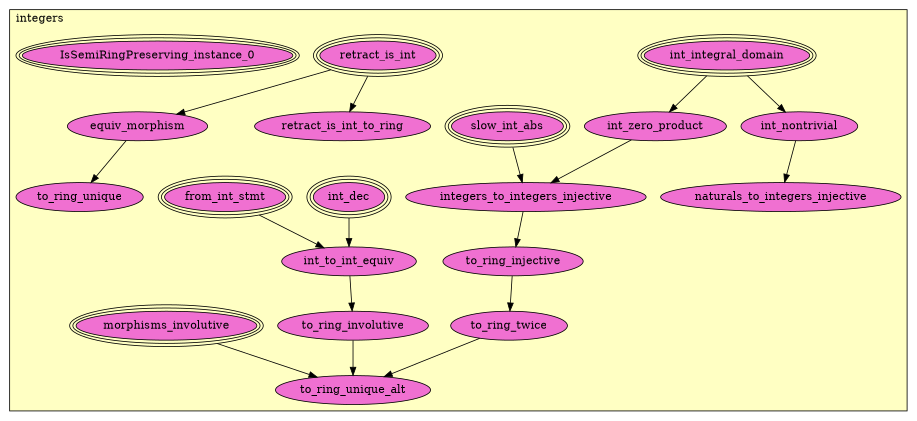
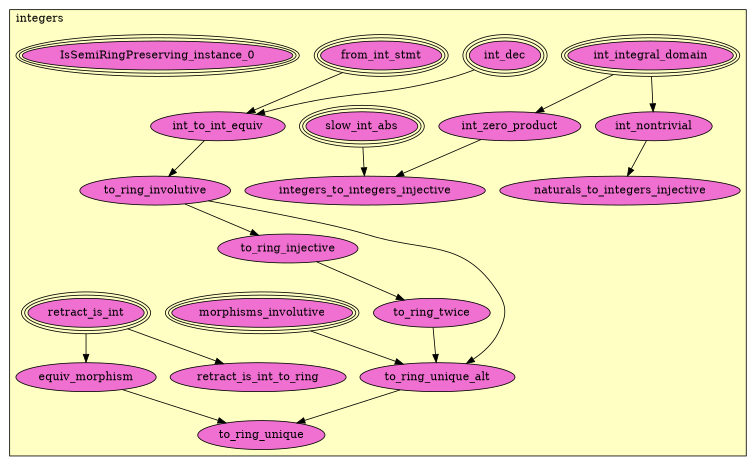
(520, 225) -> (218, 218)
none -> (352, 405)
